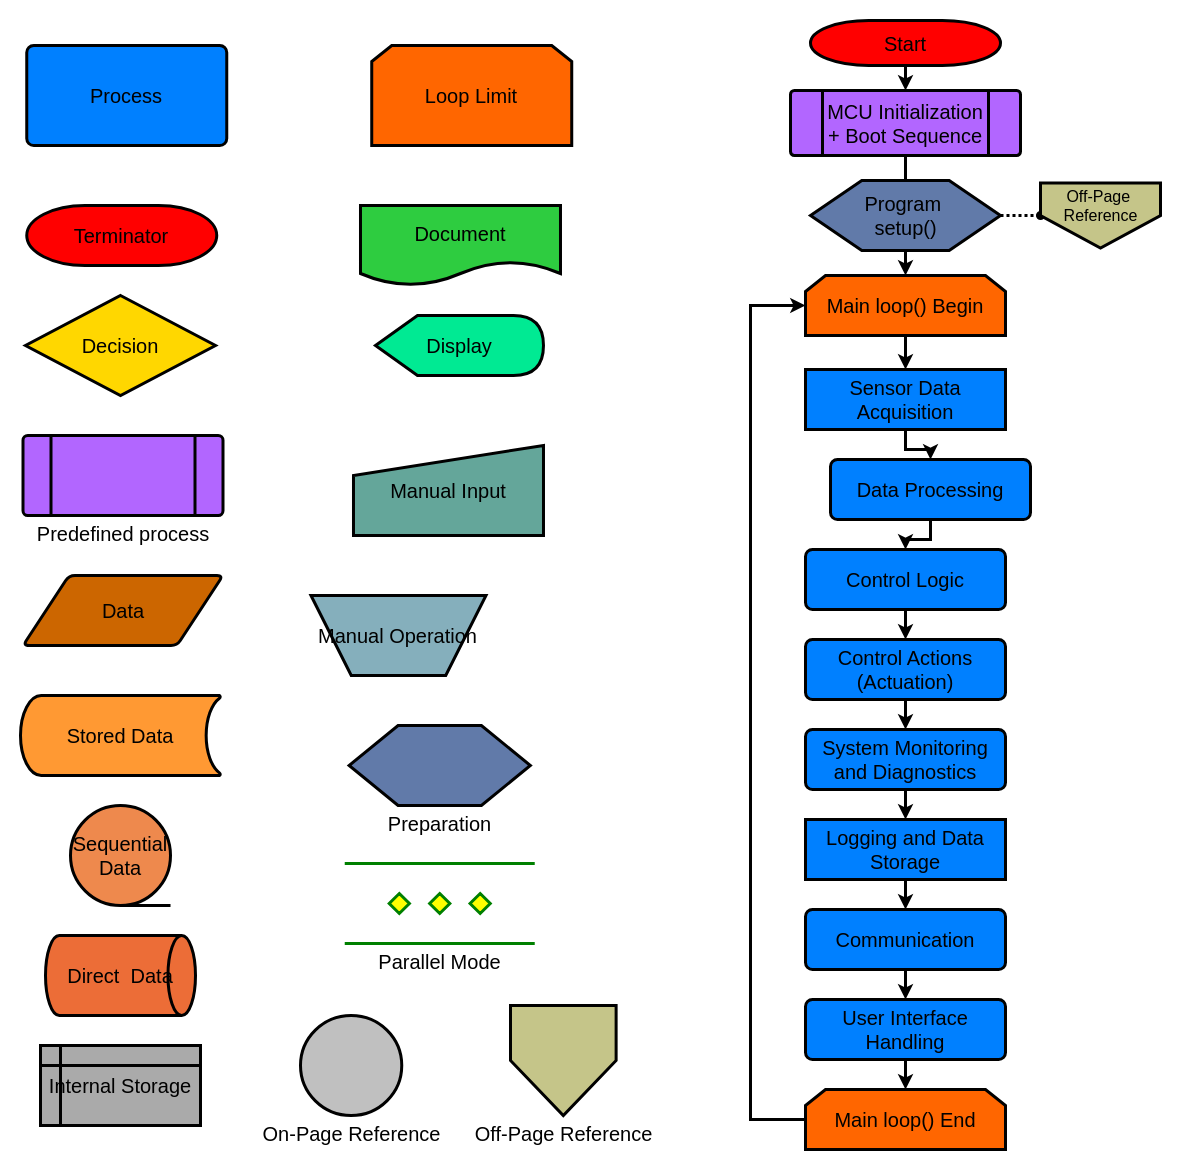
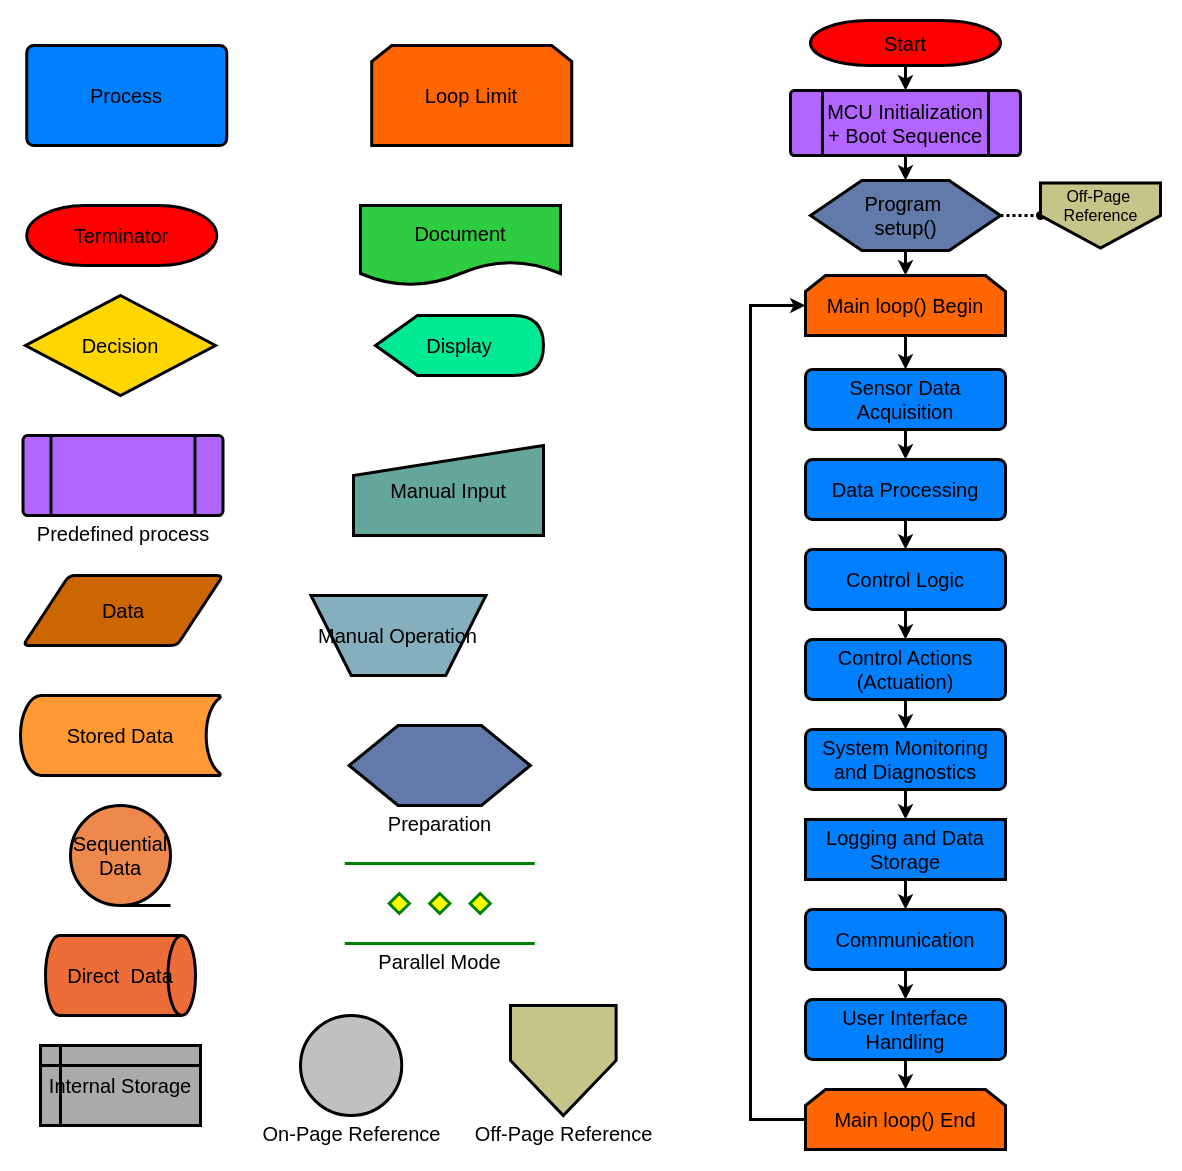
(906, 173) -> (906, 167)
(906, 400) -> (906, 400)
(931, 490) -> (906, 490)
